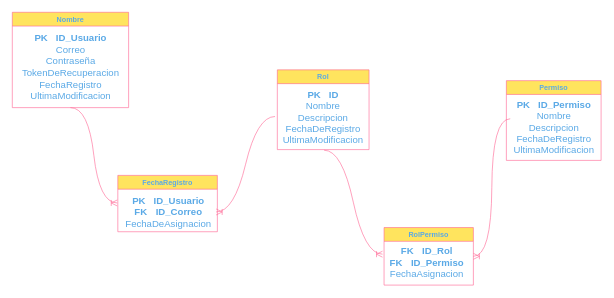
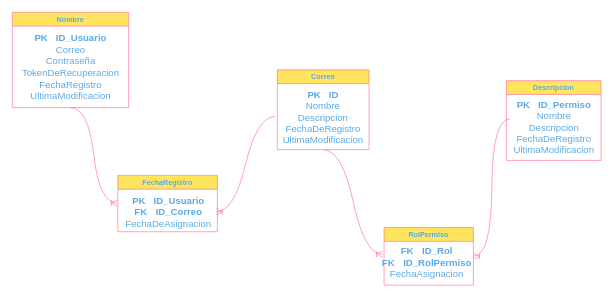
(323, 77) -> (323, 77)
(554, 88) -> (554, 88)
(427, 263) -> (427, 263)
